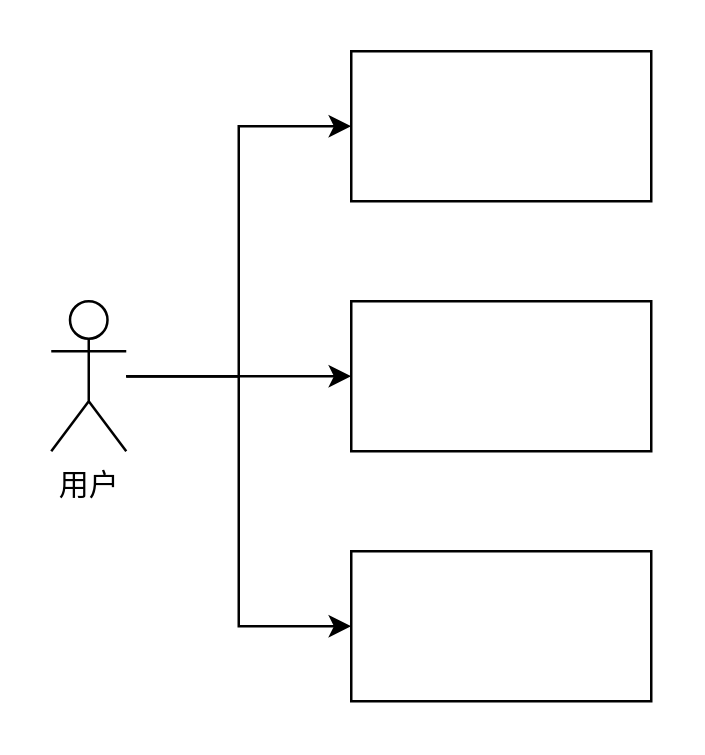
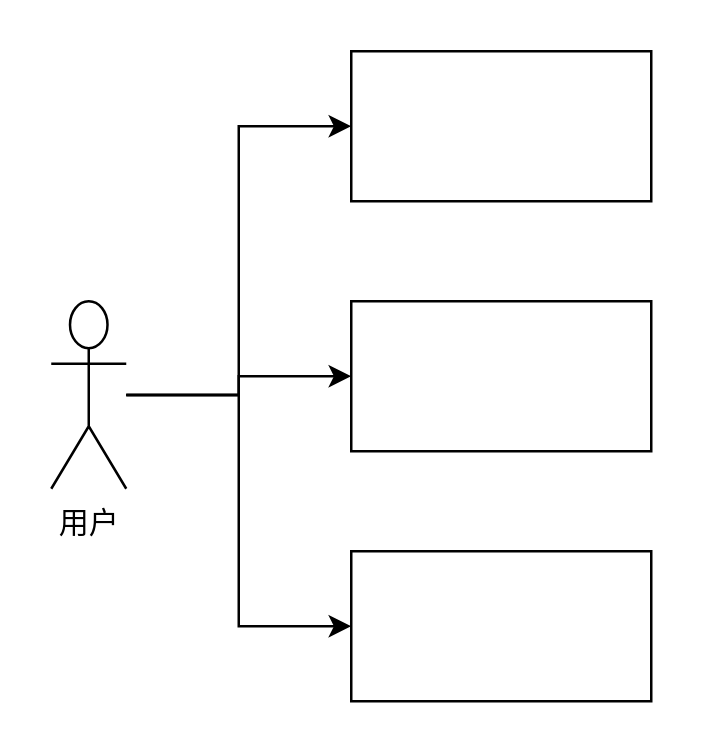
(89, 376) -> (89, 395)
